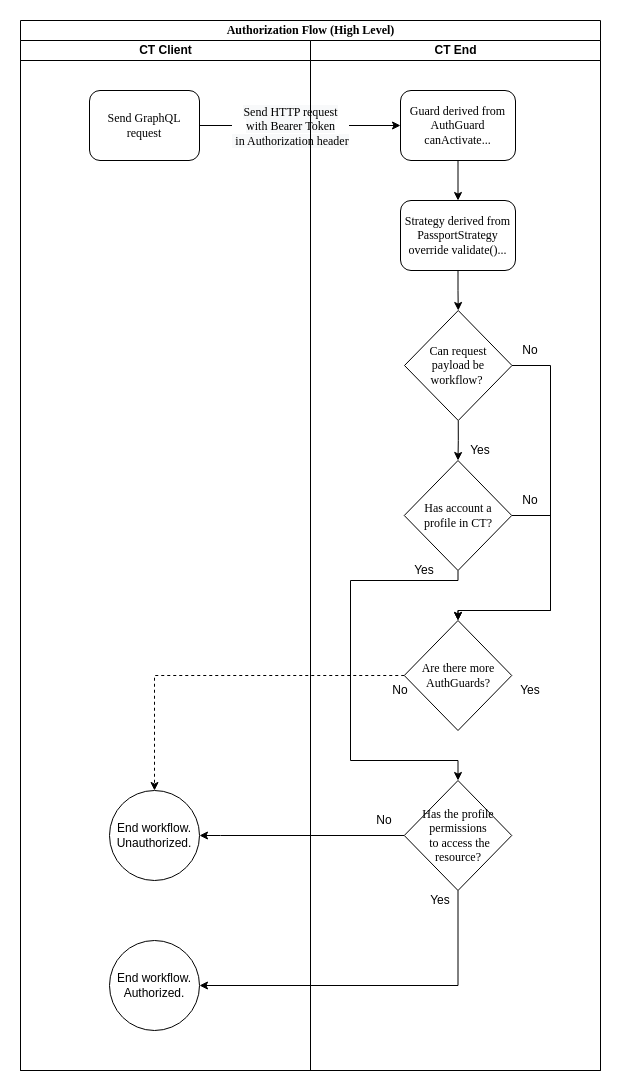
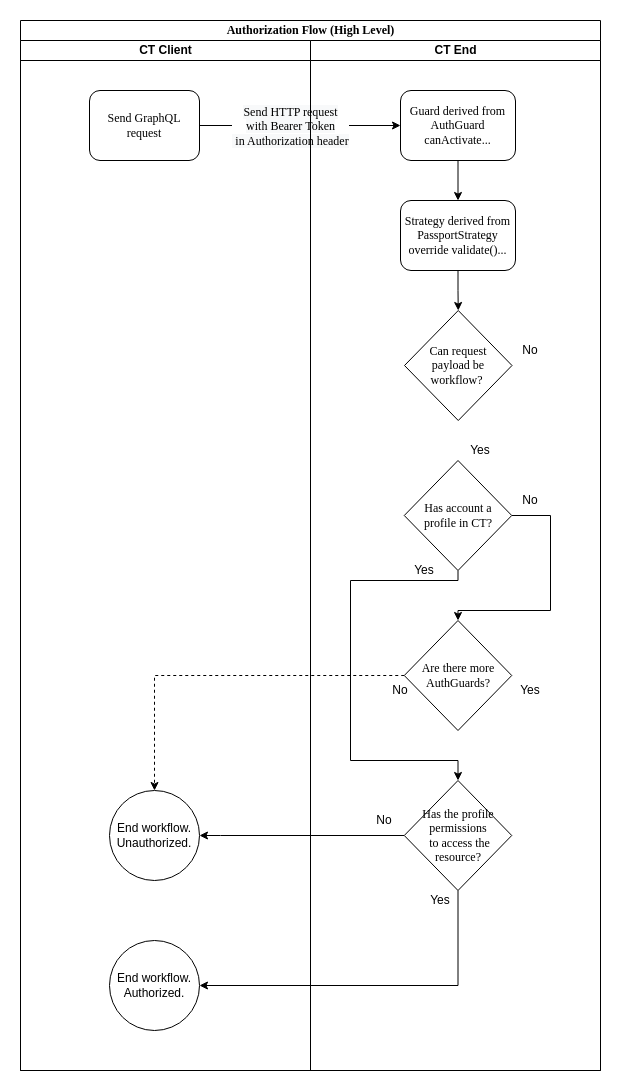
(551, 420) -> none
(458, 437) -> none
